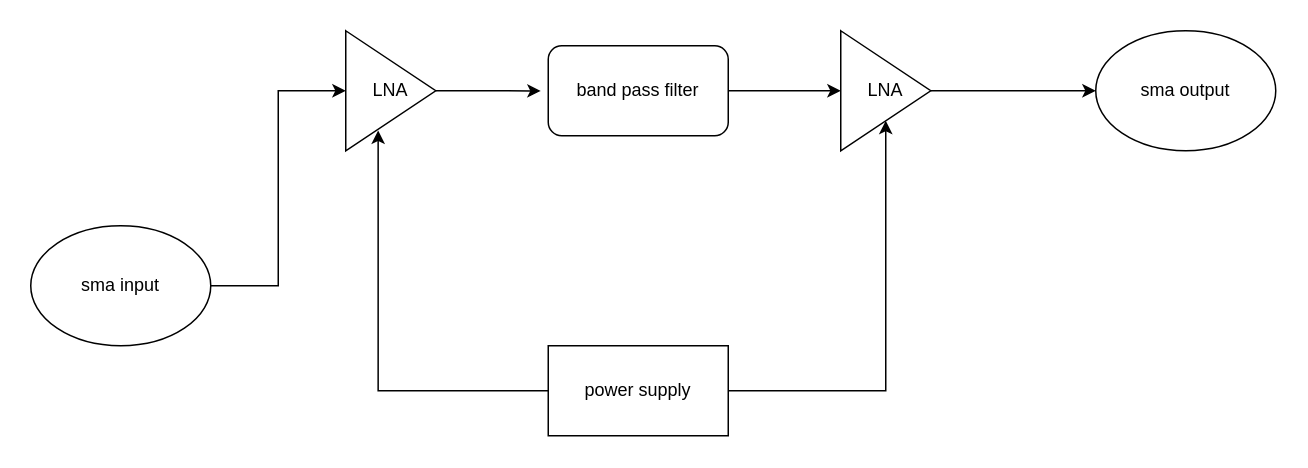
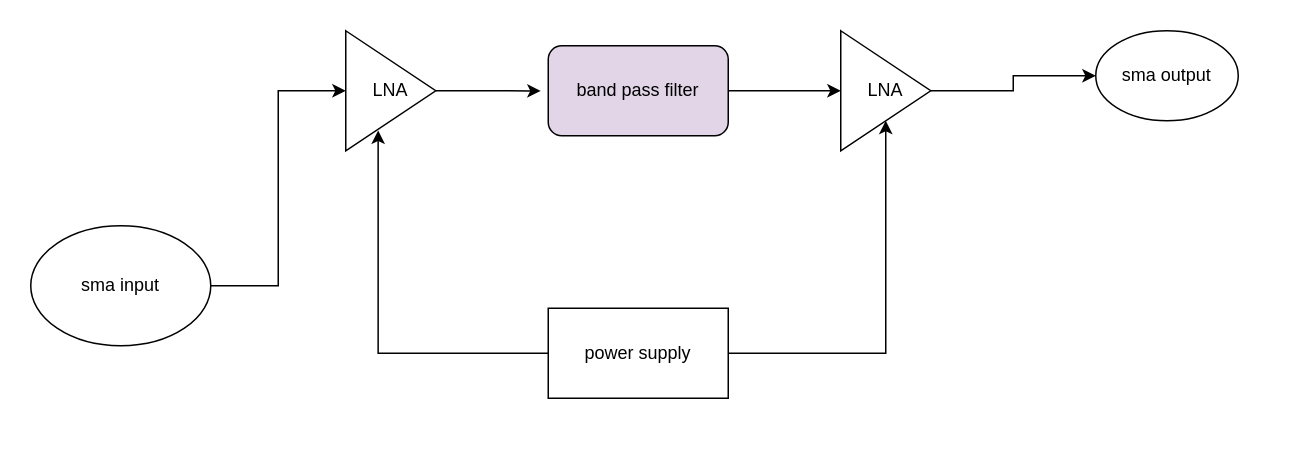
(638, 91) -> (638, 91)
(1186, 91) -> (1167, 76)
(638, 391) -> (638, 353)
